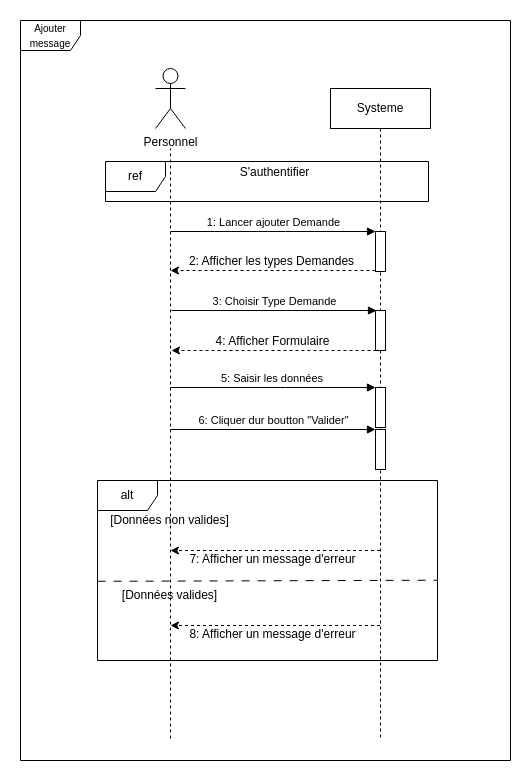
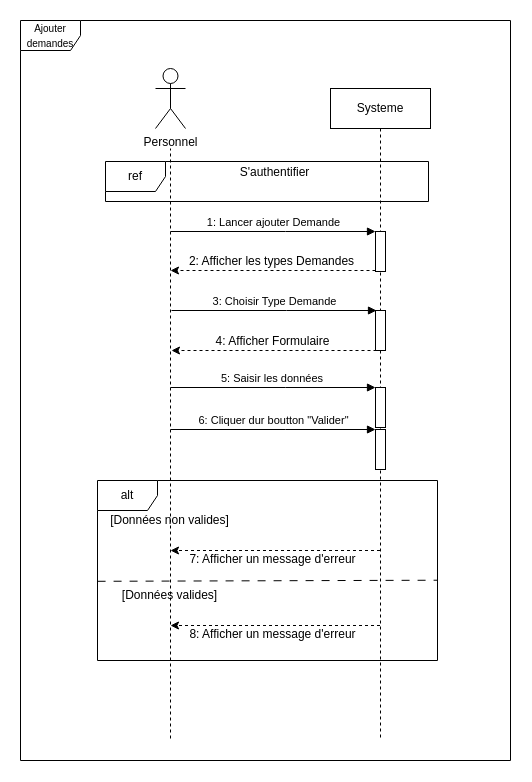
(51, 36) -> (51, 36)
